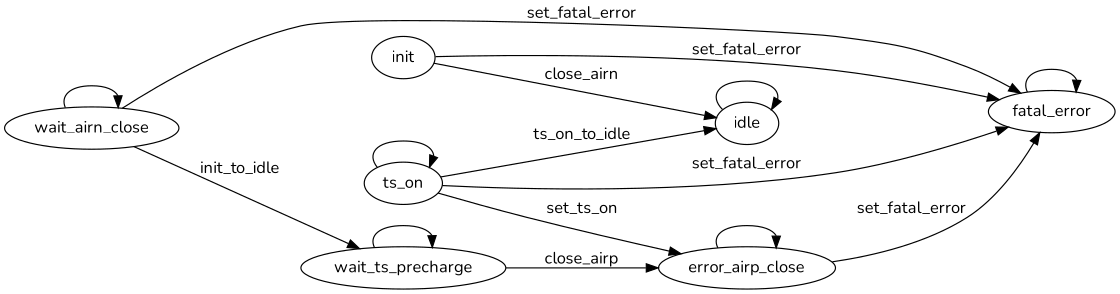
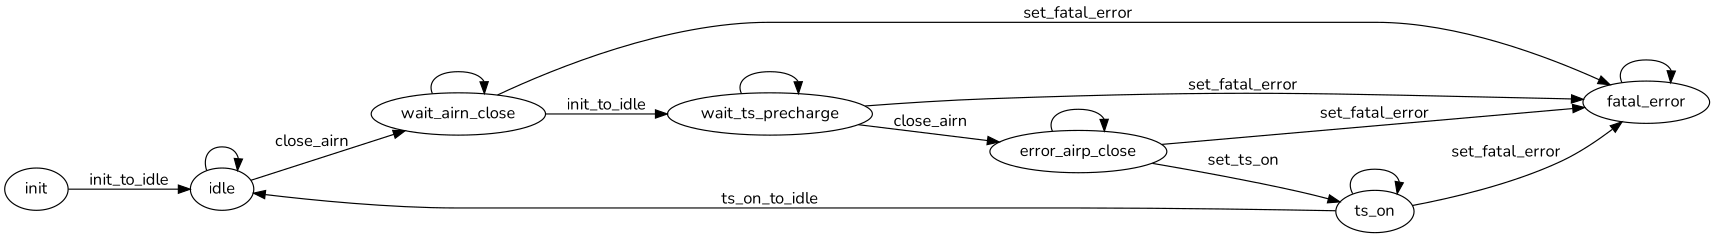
(713, 60) -> (1218, 93)
(582, 75) -> (129, 180)
none -> (322, 157)
(553, 224) -> (1241, 179)
(582, 259) -> (931, 122)
